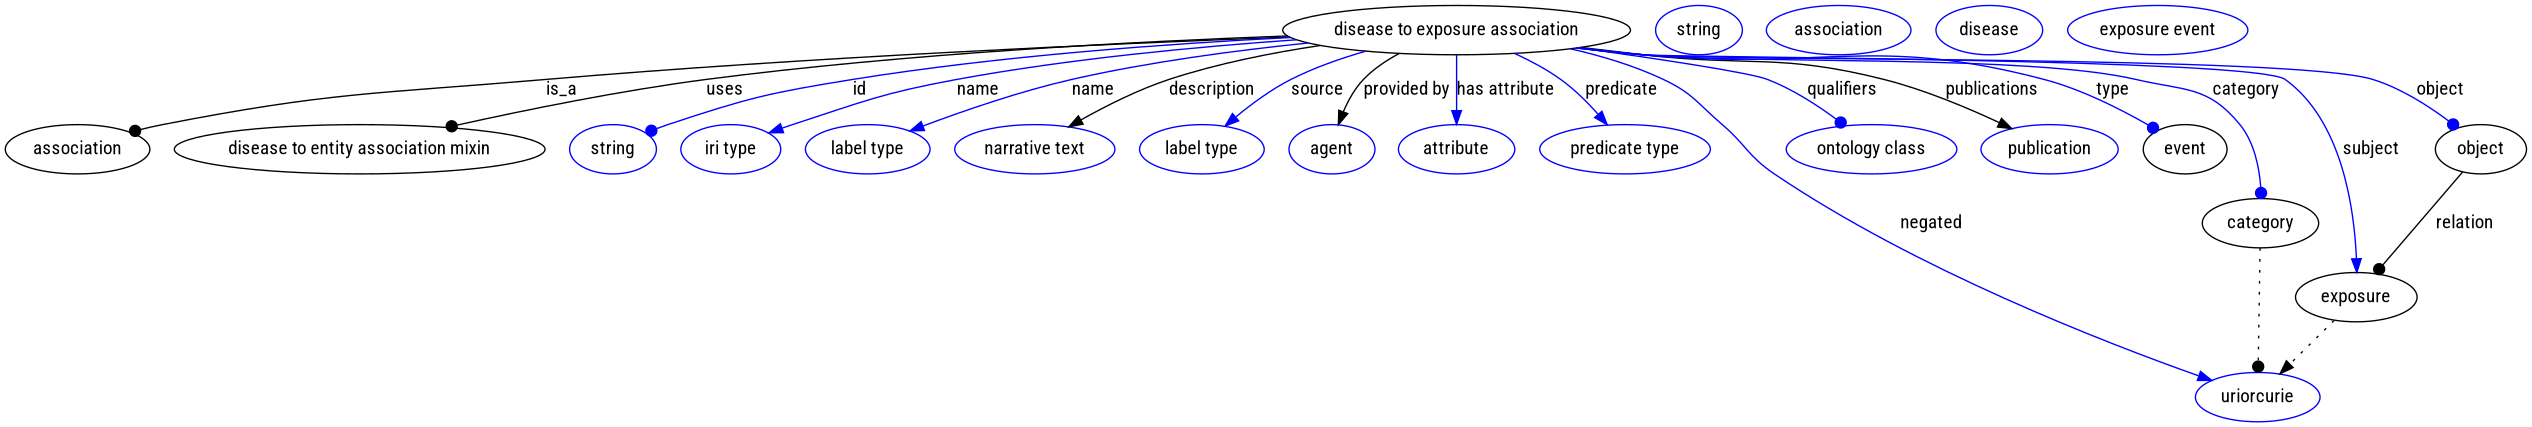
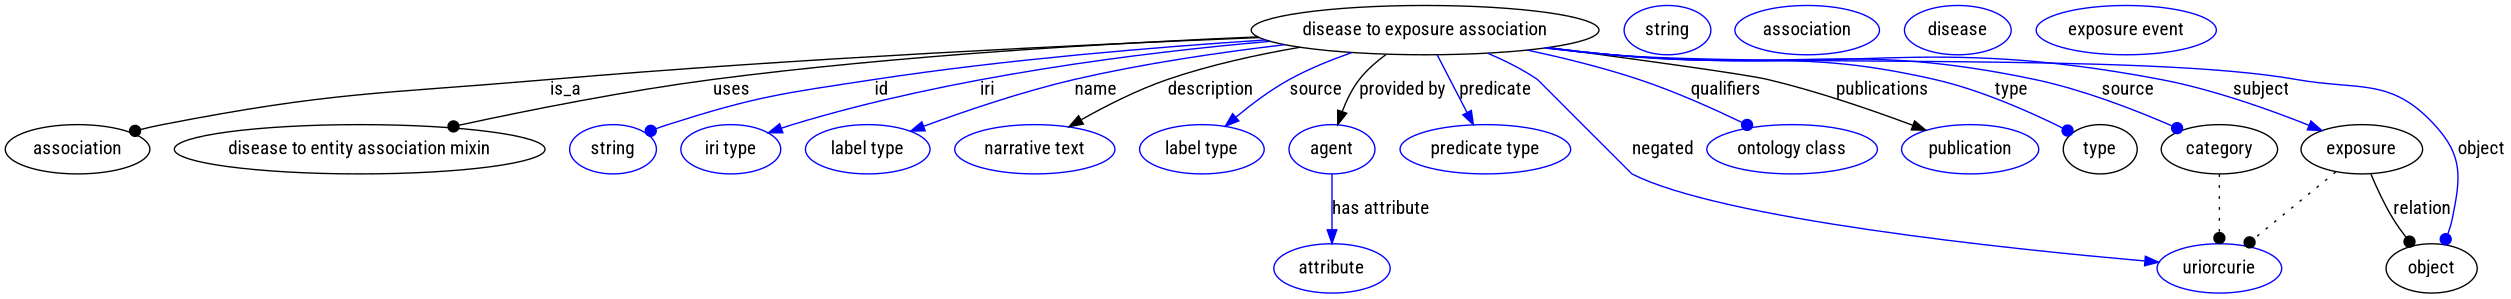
(1457, 83) -> (1332, 202)
(978, 90) -> (988, 90)
(2246, 90) -> (2128, 90)
(2185, 149) -> (2100, 149)
(2423, 218) -> (2386, 207)
(2312, 342) -> (2295, 205)
